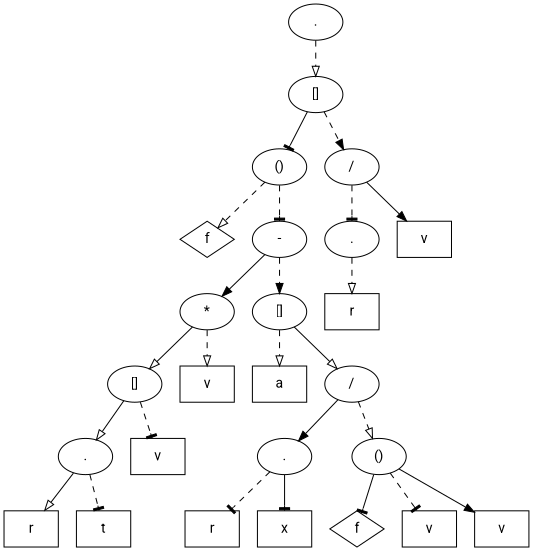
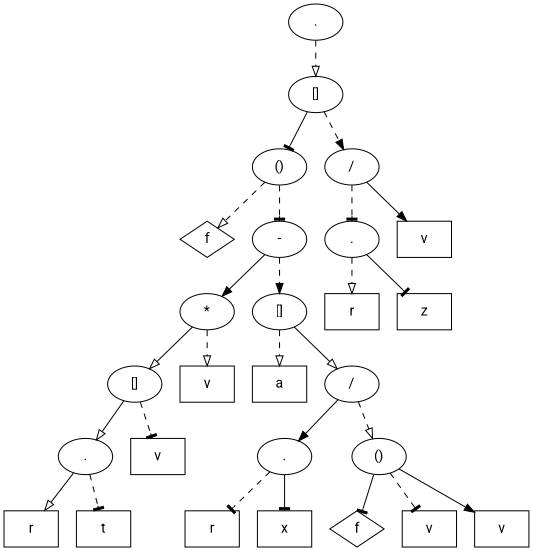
none -> (424, 312)
